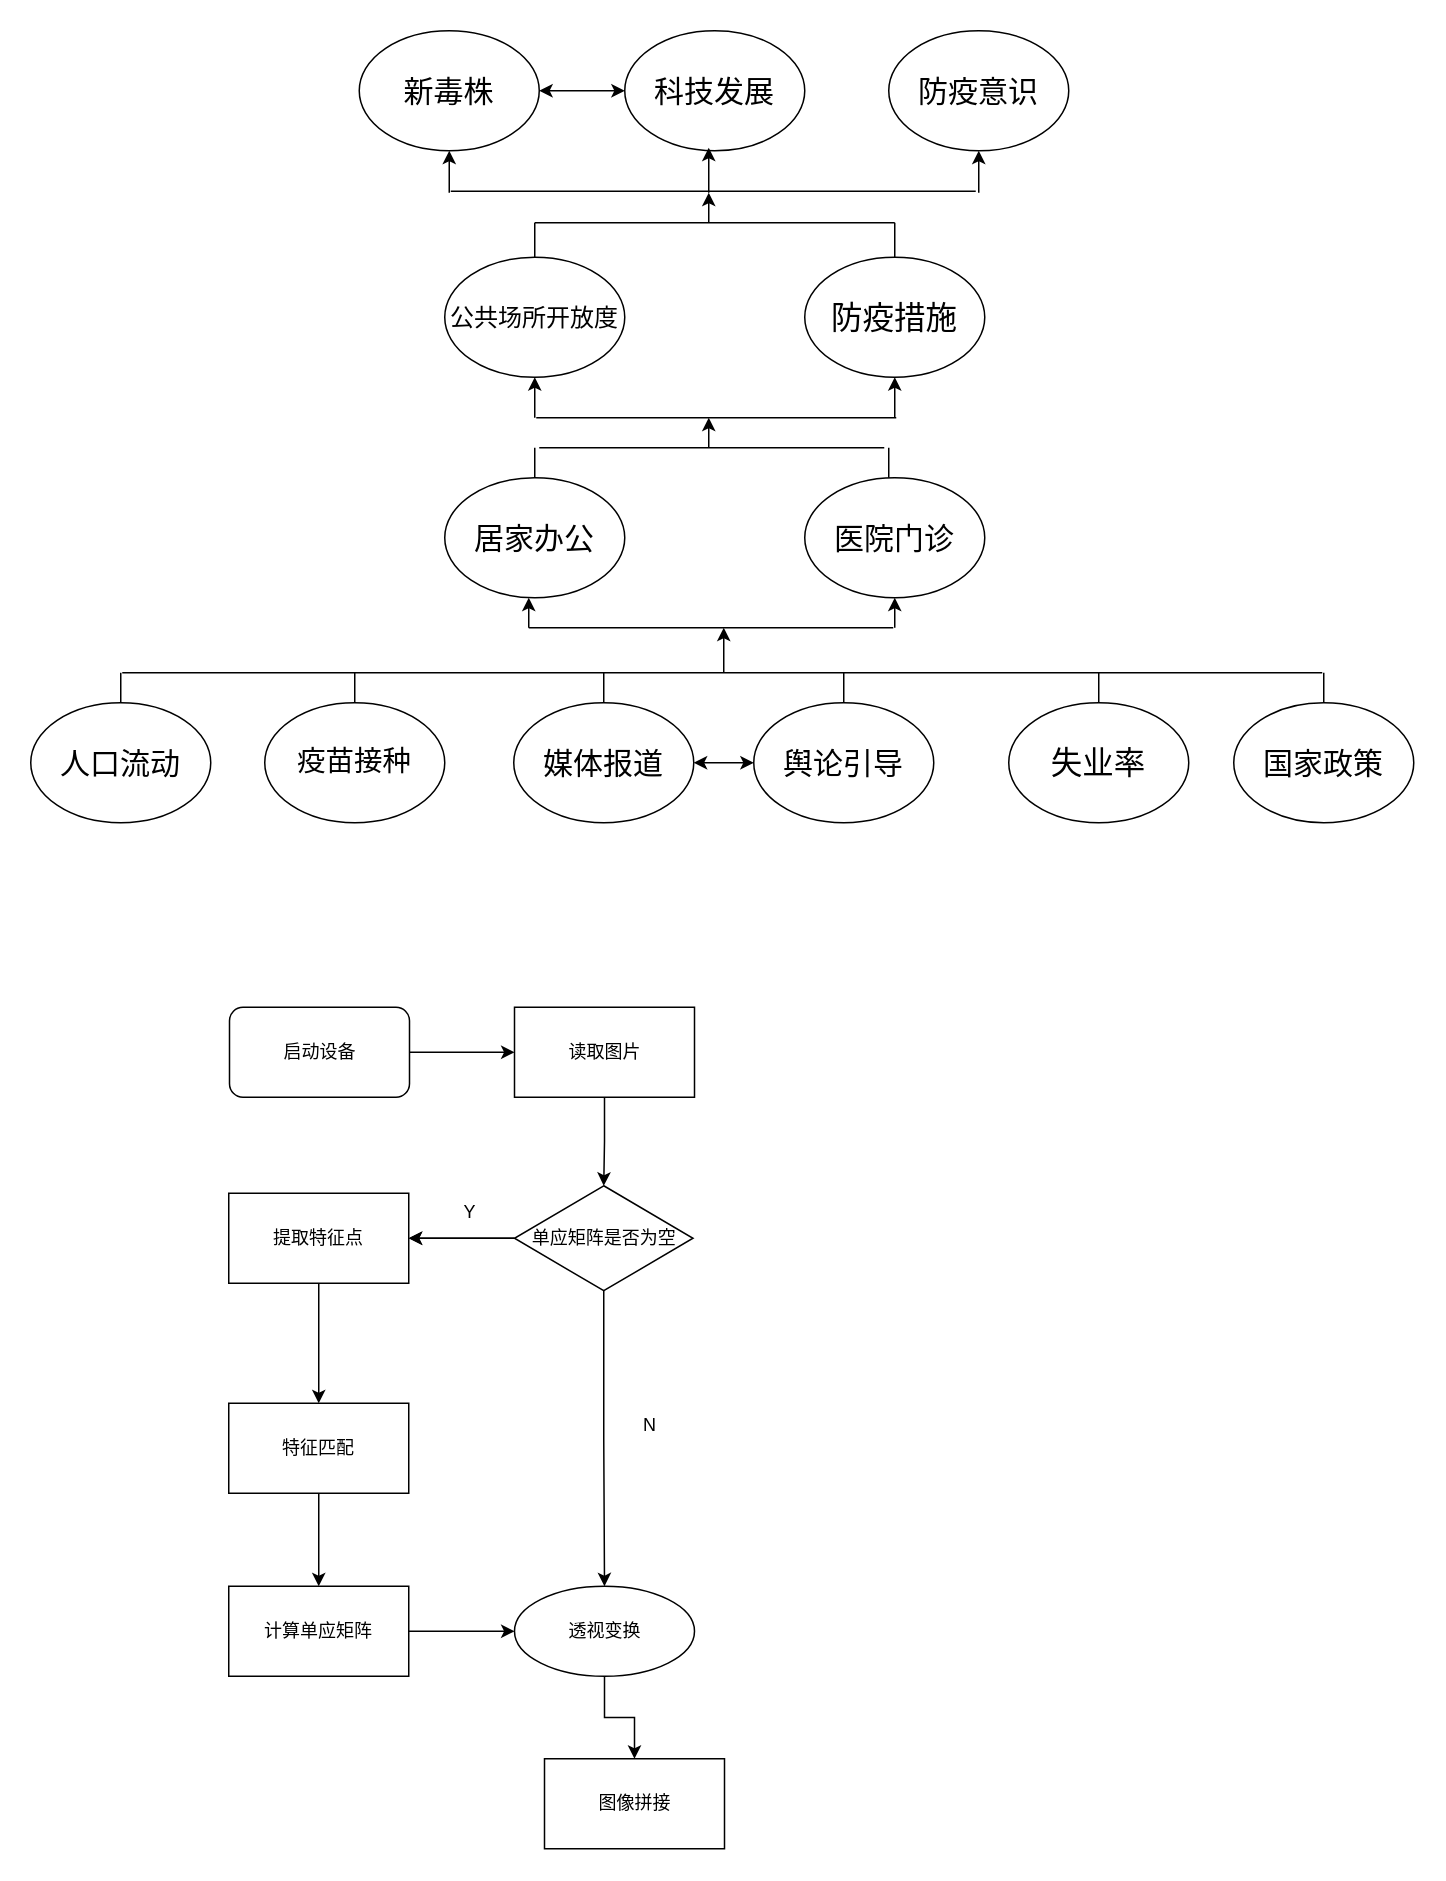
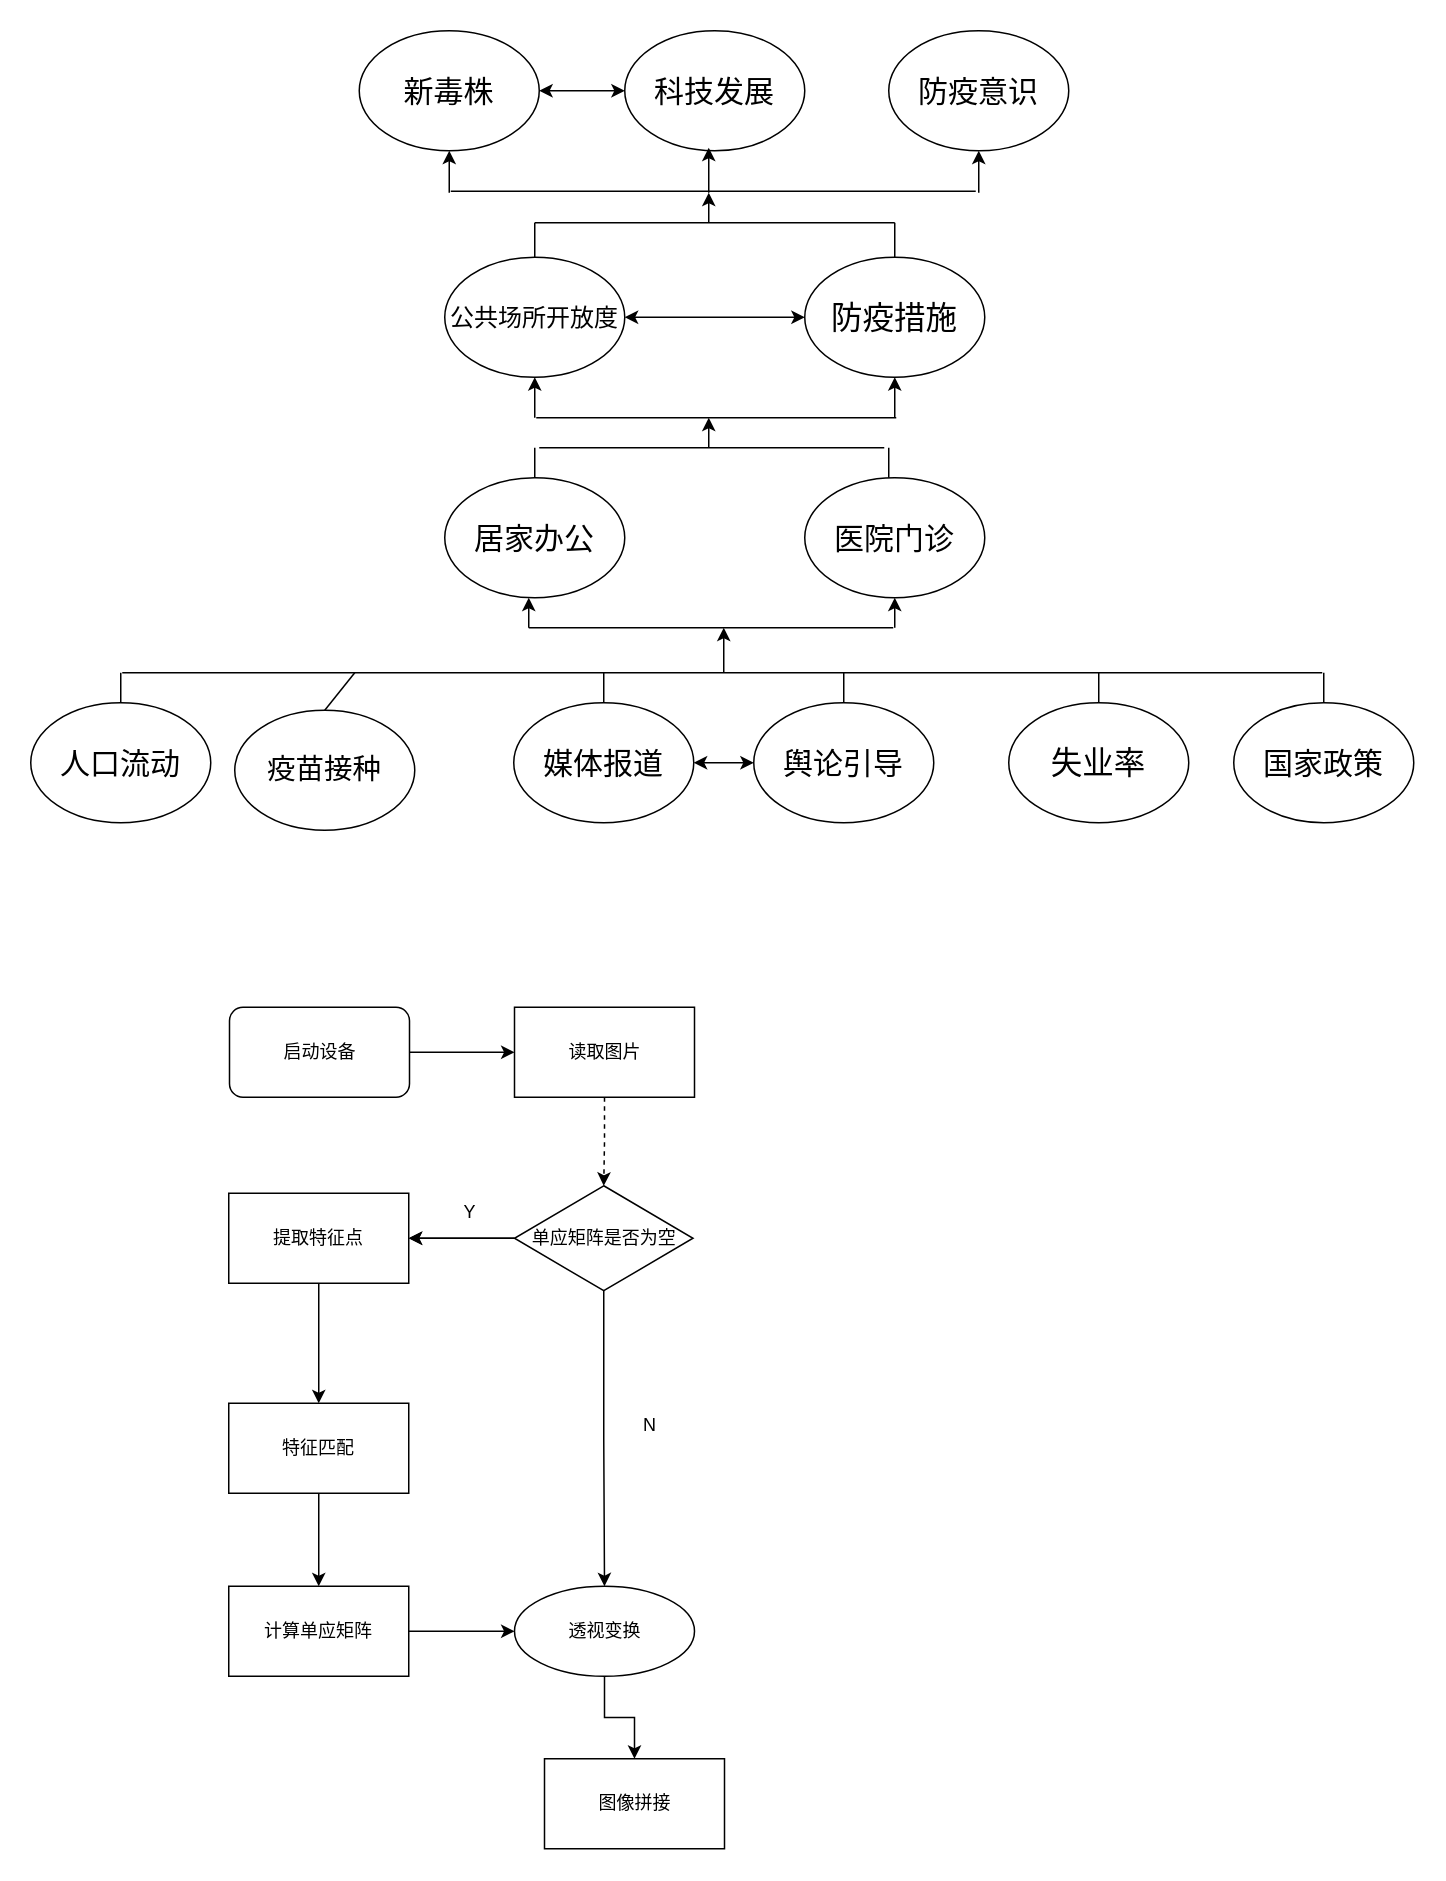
none -> (715, 317)
(355, 763) -> (325, 770)
(605, 1137) -> (605, 1137)
